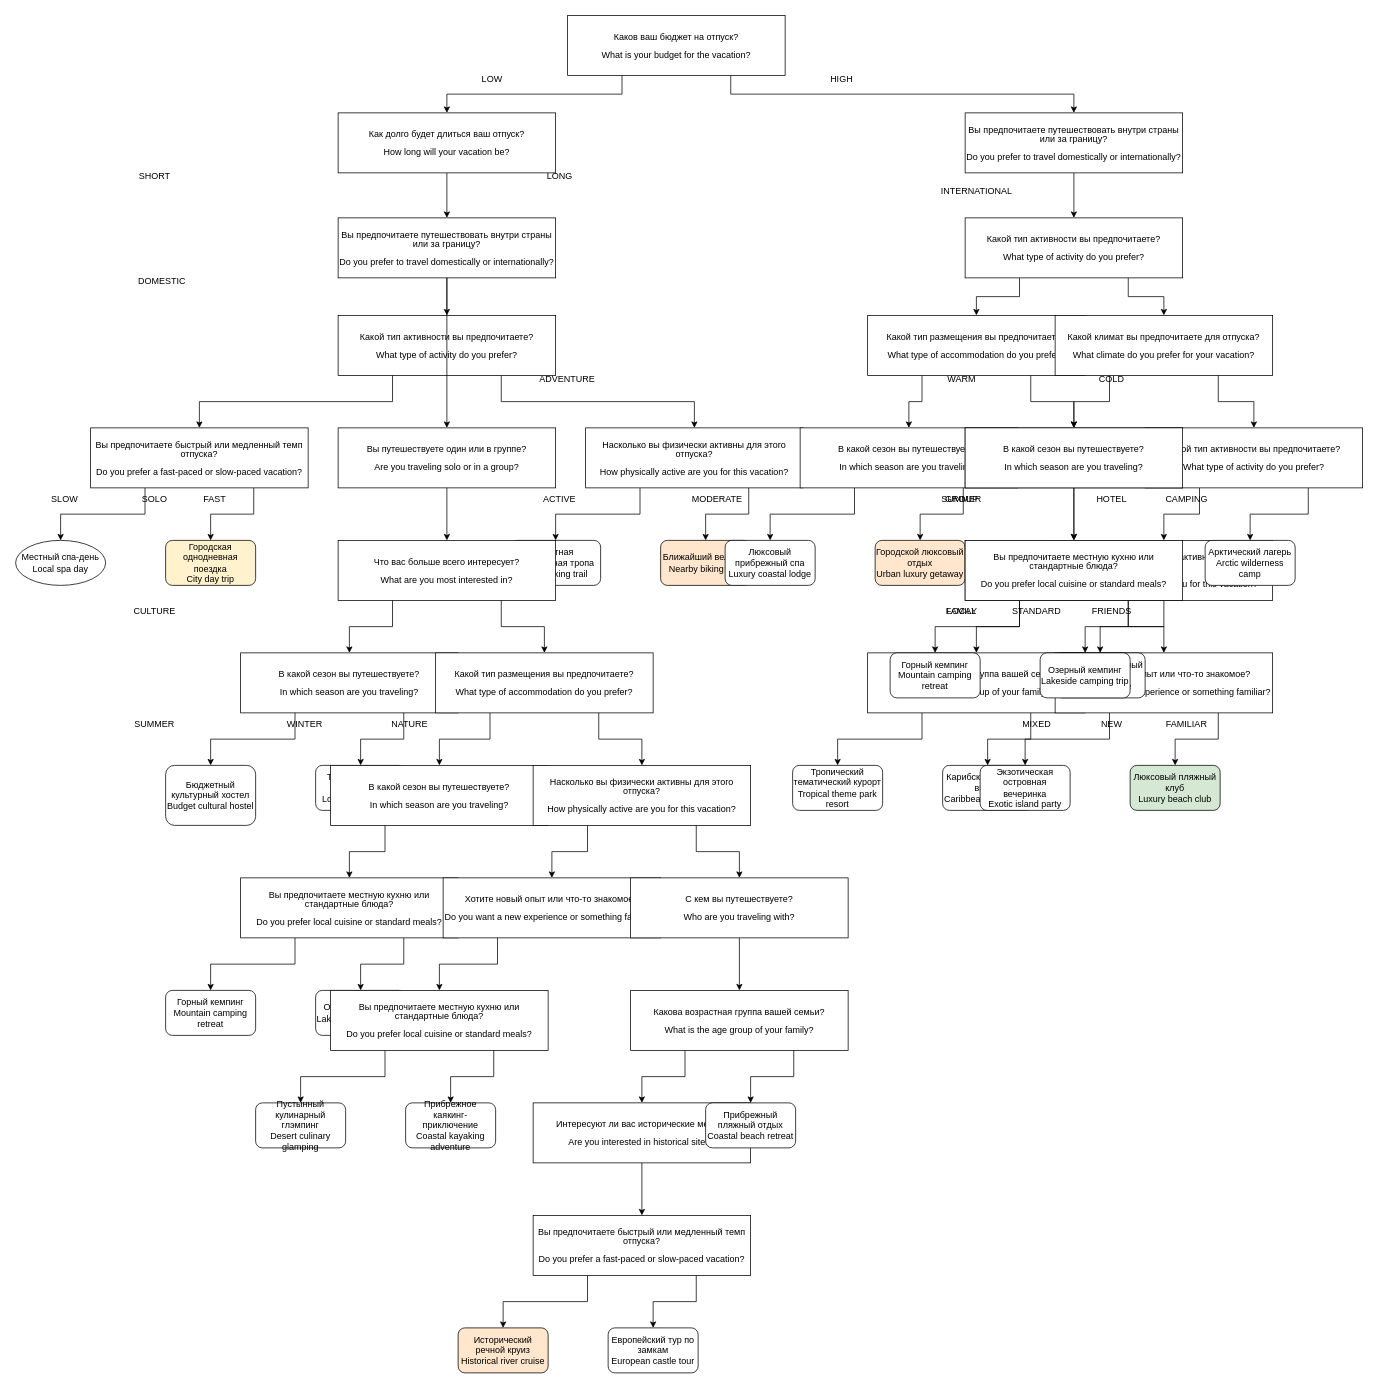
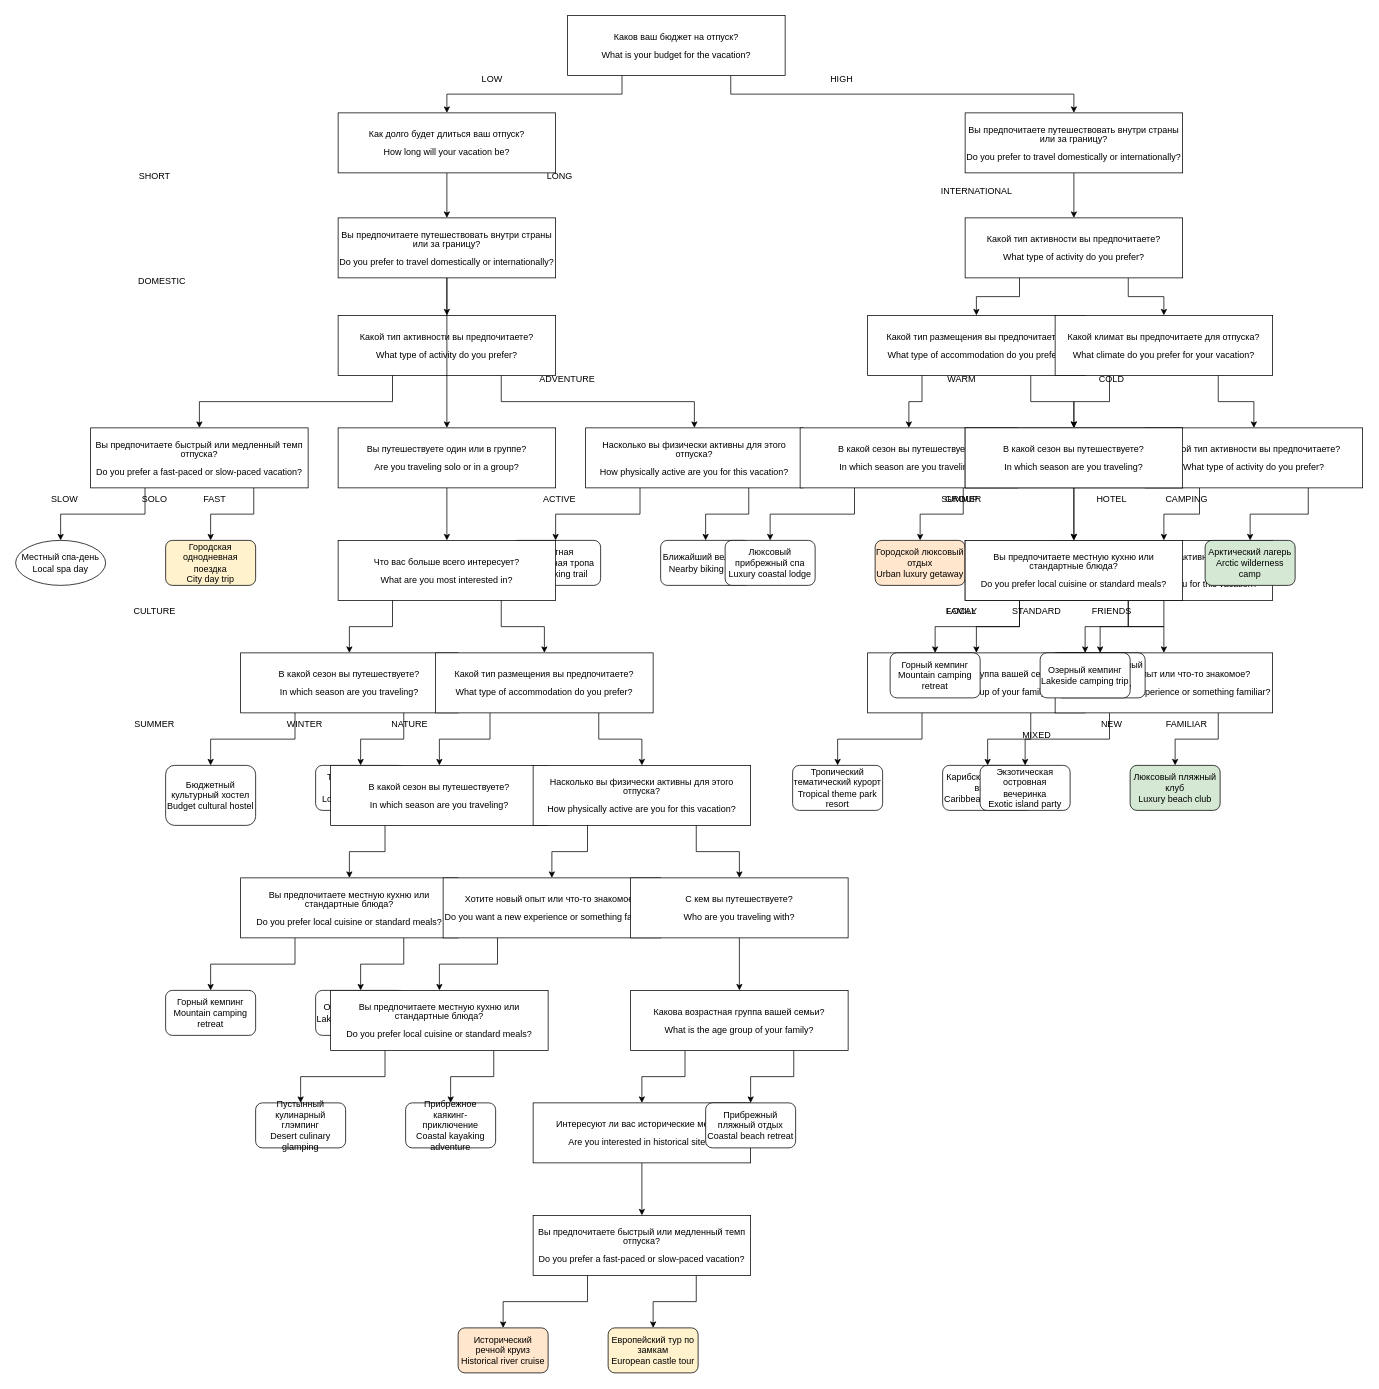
(717, 499) -> none
(705, 563) -> (705, 563)
(1250, 563) -> (1250, 563)
(1036, 724) -> (1036, 735)
(653, 1350) -> (653, 1350)
